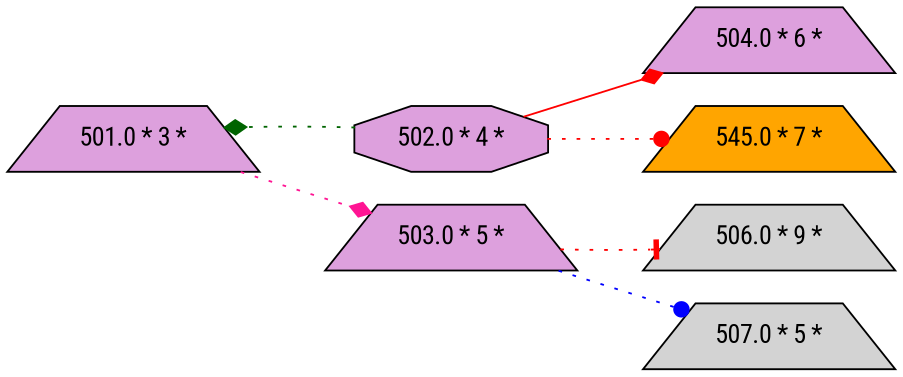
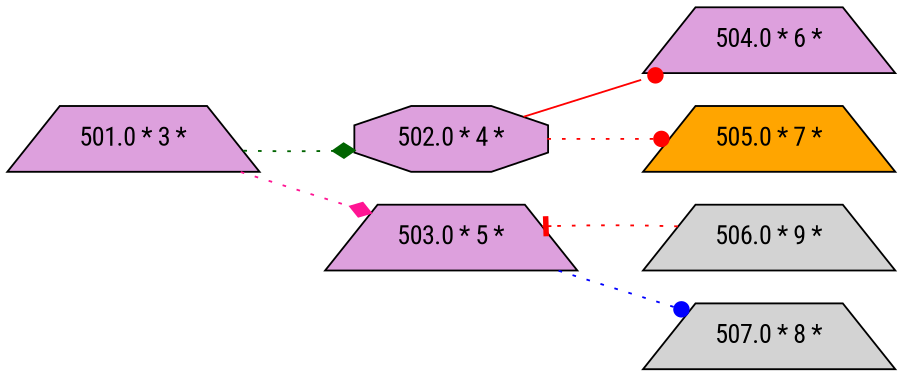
(582, 98) -> (582, 98)
(301, 127) -> (288, 151)
(769, 139) -> (769, 139)
(605, 250) -> (615, 225)
(769, 336) -> (769, 336)
